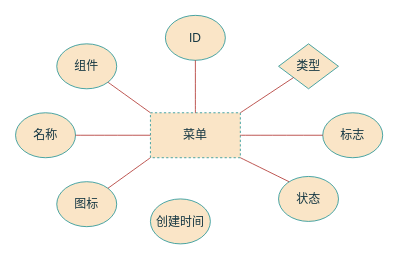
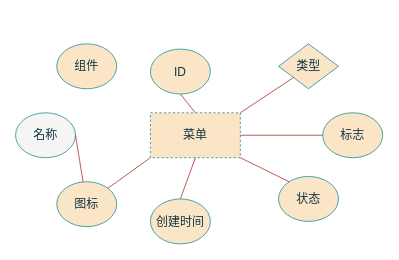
(195, 38) -> (180, 72)
(130, 98) -> none
(45, 135) -> (45, 135)
(113, 135) -> (79, 158)
none -> (188, 178)
